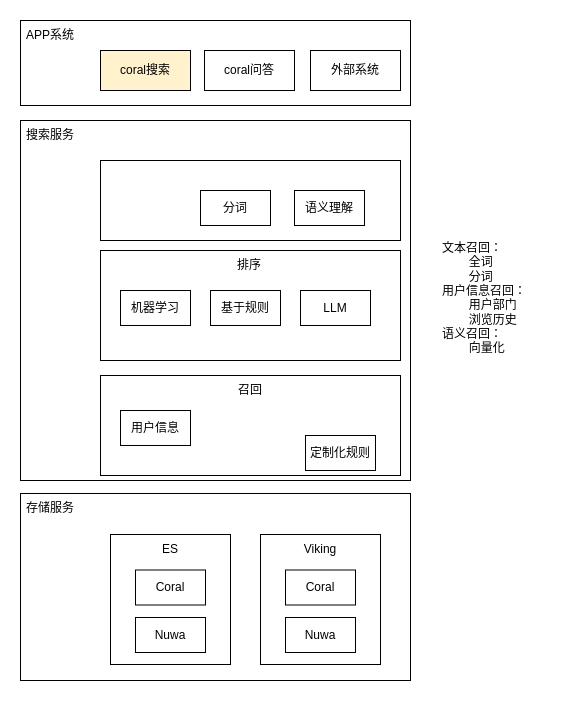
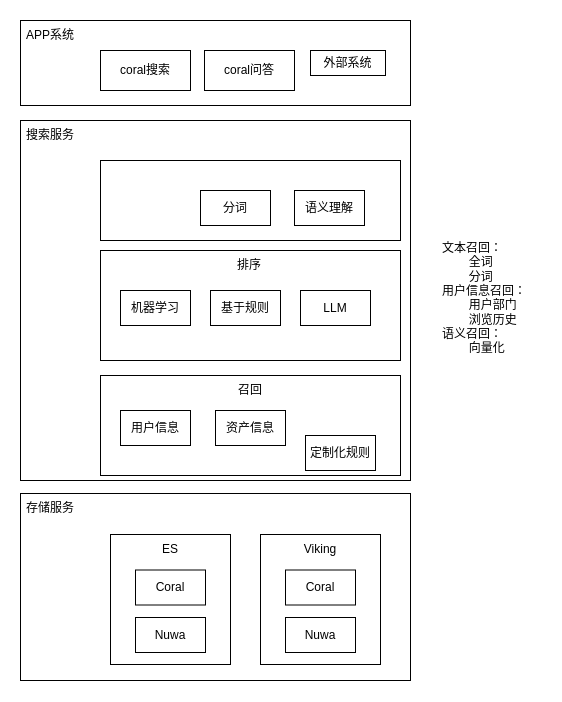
(146, 71) -> (146, 71)
(356, 71) -> (348, 63)
none -> (251, 428)
